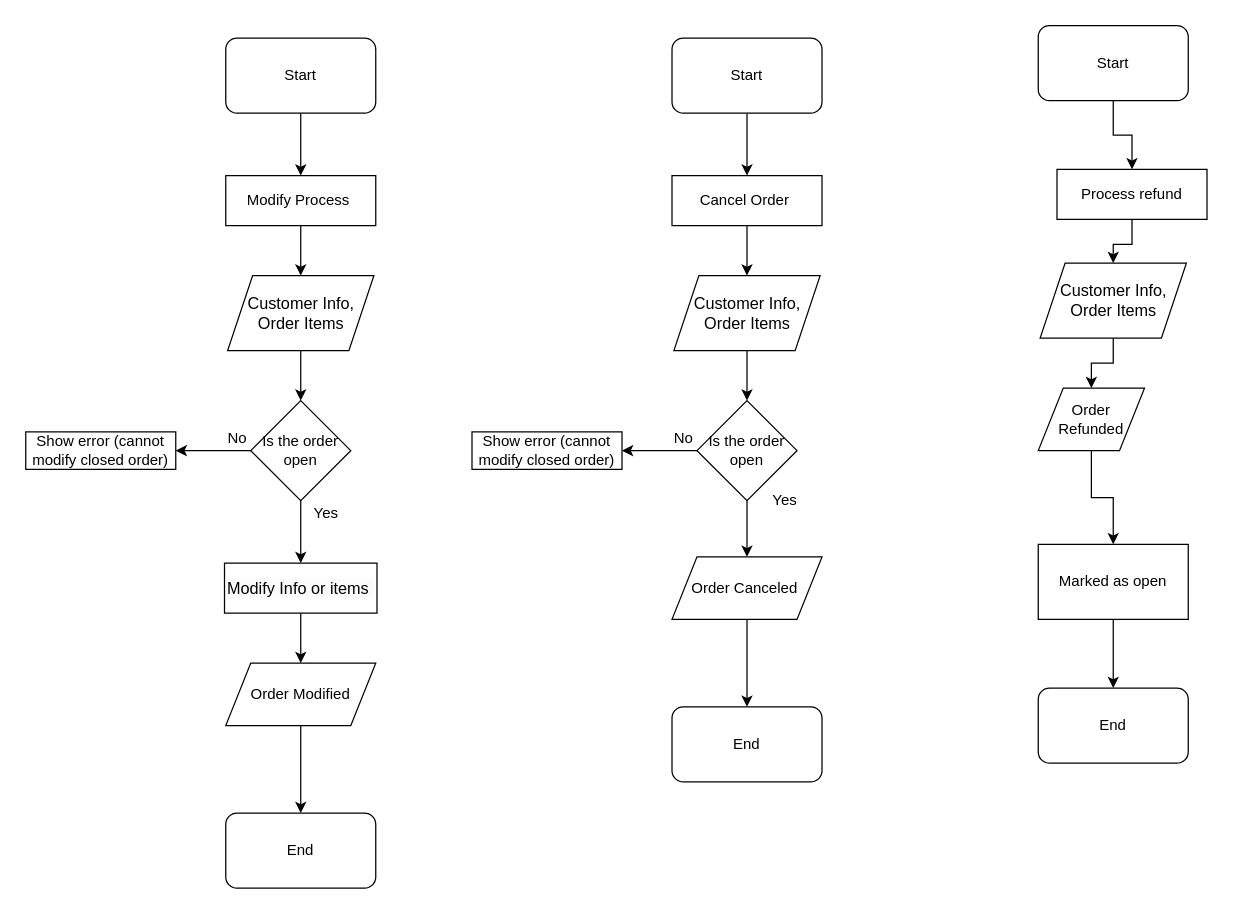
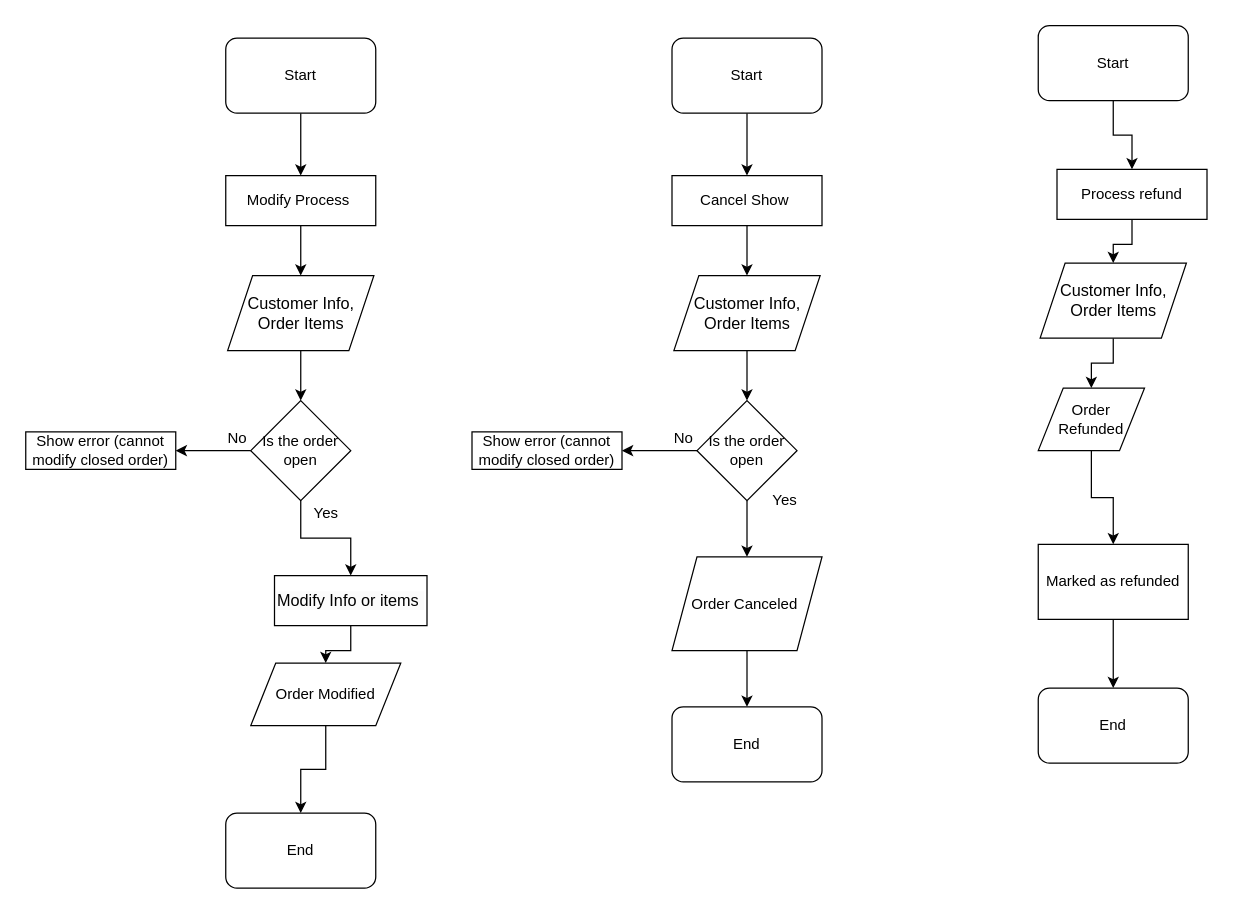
(747, 201) -> (747, 201)
(1113, 582) -> (1113, 582)
(301, 588) -> (351, 601)
(747, 588) -> (747, 604)
(301, 694) -> (326, 694)
